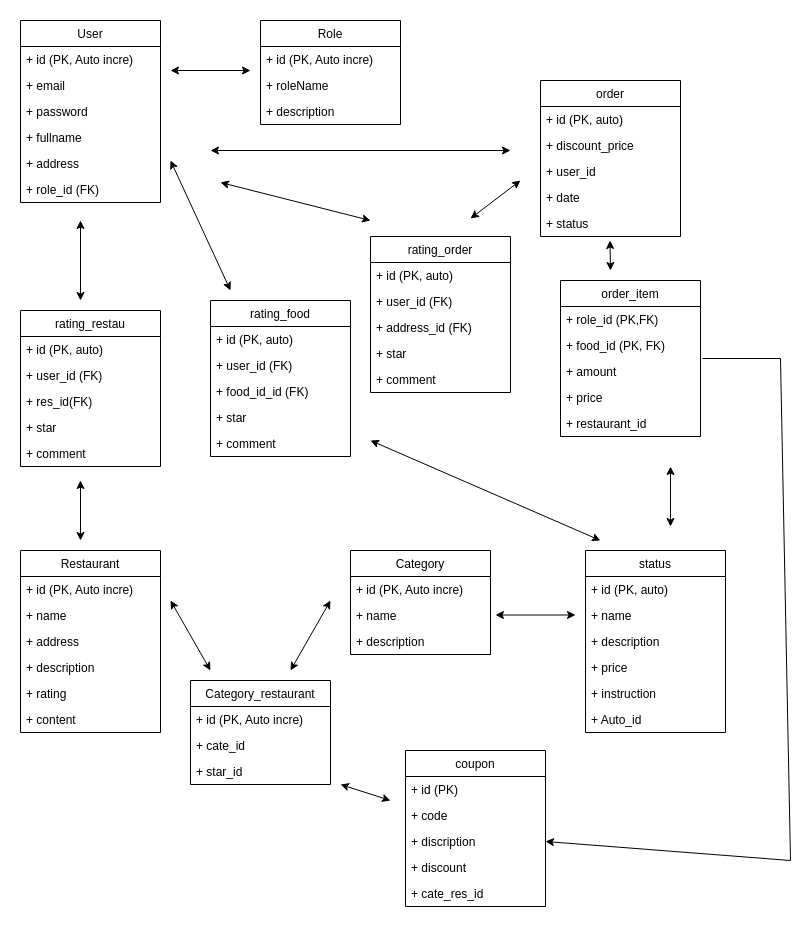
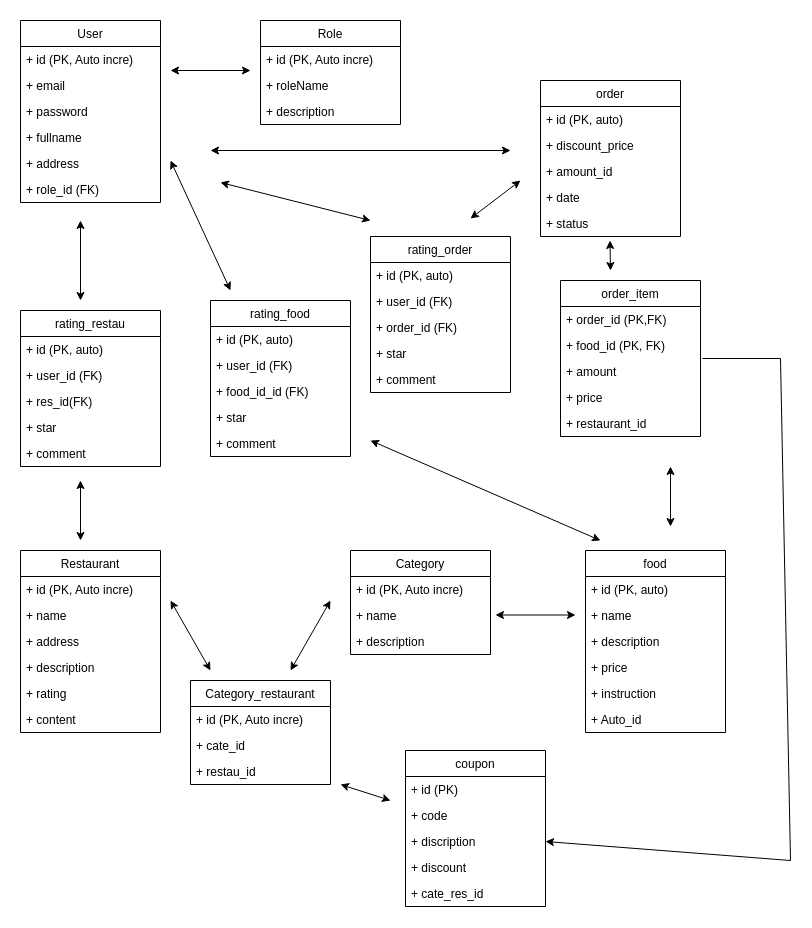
(573, 172) -> (580, 172)
(615, 320) -> (620, 320)
(428, 328) -> (422, 328)
(655, 564) -> (655, 564)
(223, 772) -> (230, 772)
